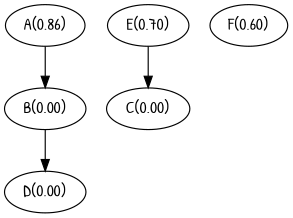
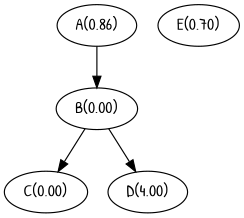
(249, 25) -> none
(148, 61) -> (75, 145)
(45, 192) -> (148, 192)
